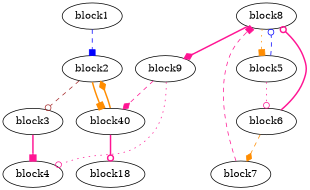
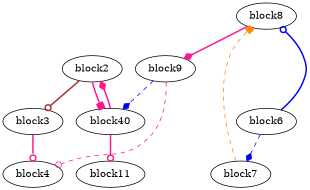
(92, 16) -> none
(266, 69) -> none
(306, 72) -> (306, 72)
(95, 92) -> (95, 92)
(141, 92) -> (141, 92)
(65, 93) -> (65, 93)
(224, 94) -> (224, 94)
(108, 99) -> (108, 99)
(33, 144) -> (33, 144)
(256, 144) -> (256, 144)
(135, 148) -> (135, 148)
(111, 174) -> (111, 174)
